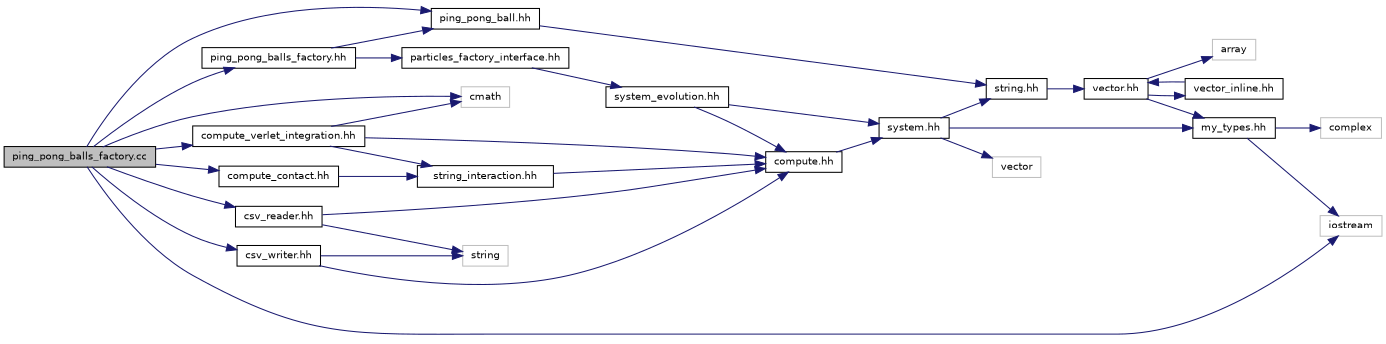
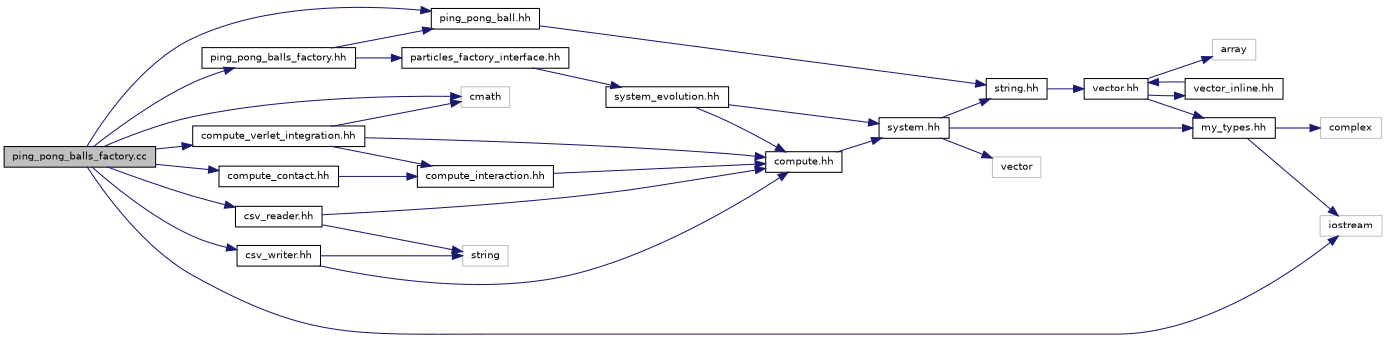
(485, 176) -> (485, 176)
